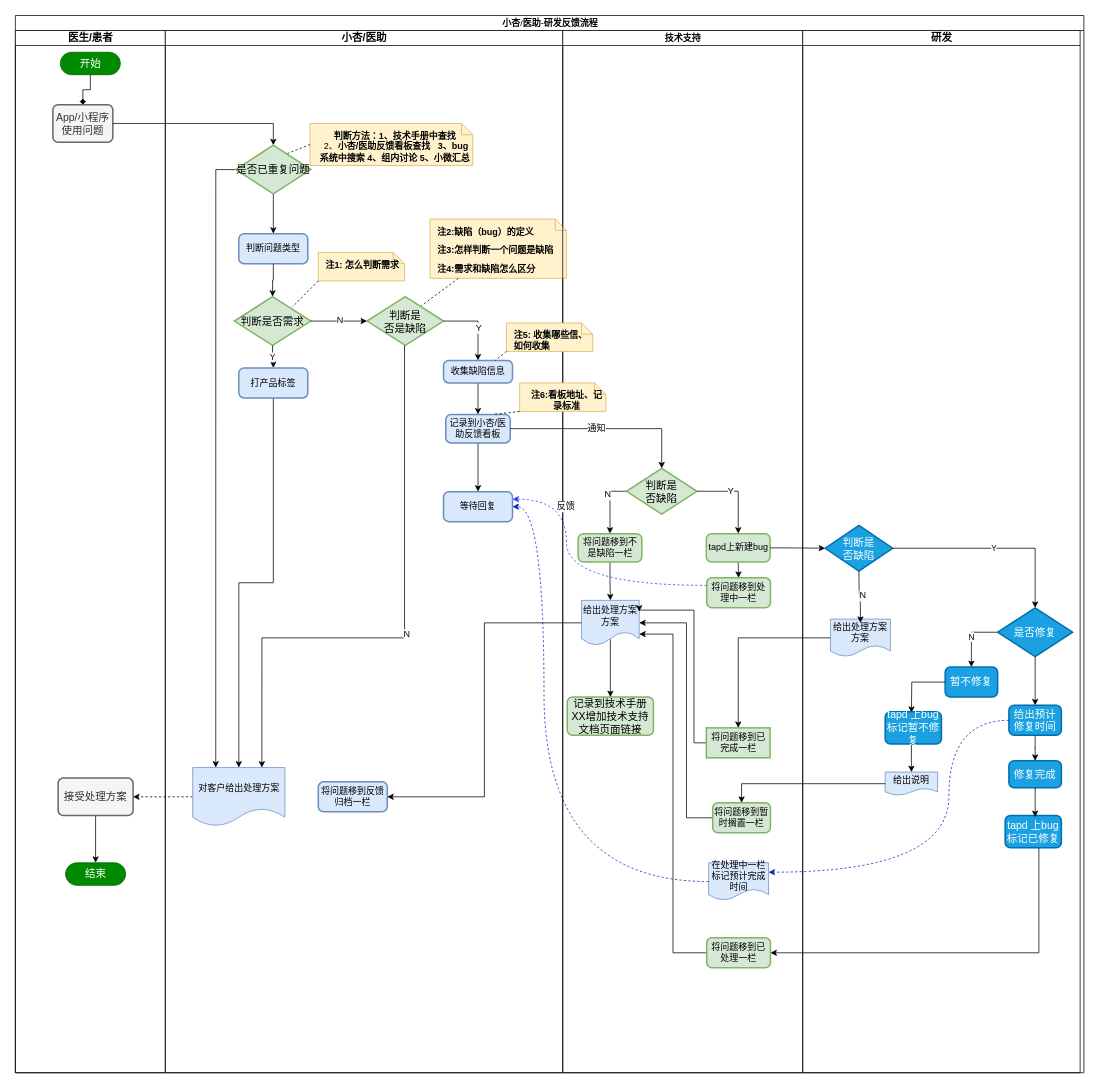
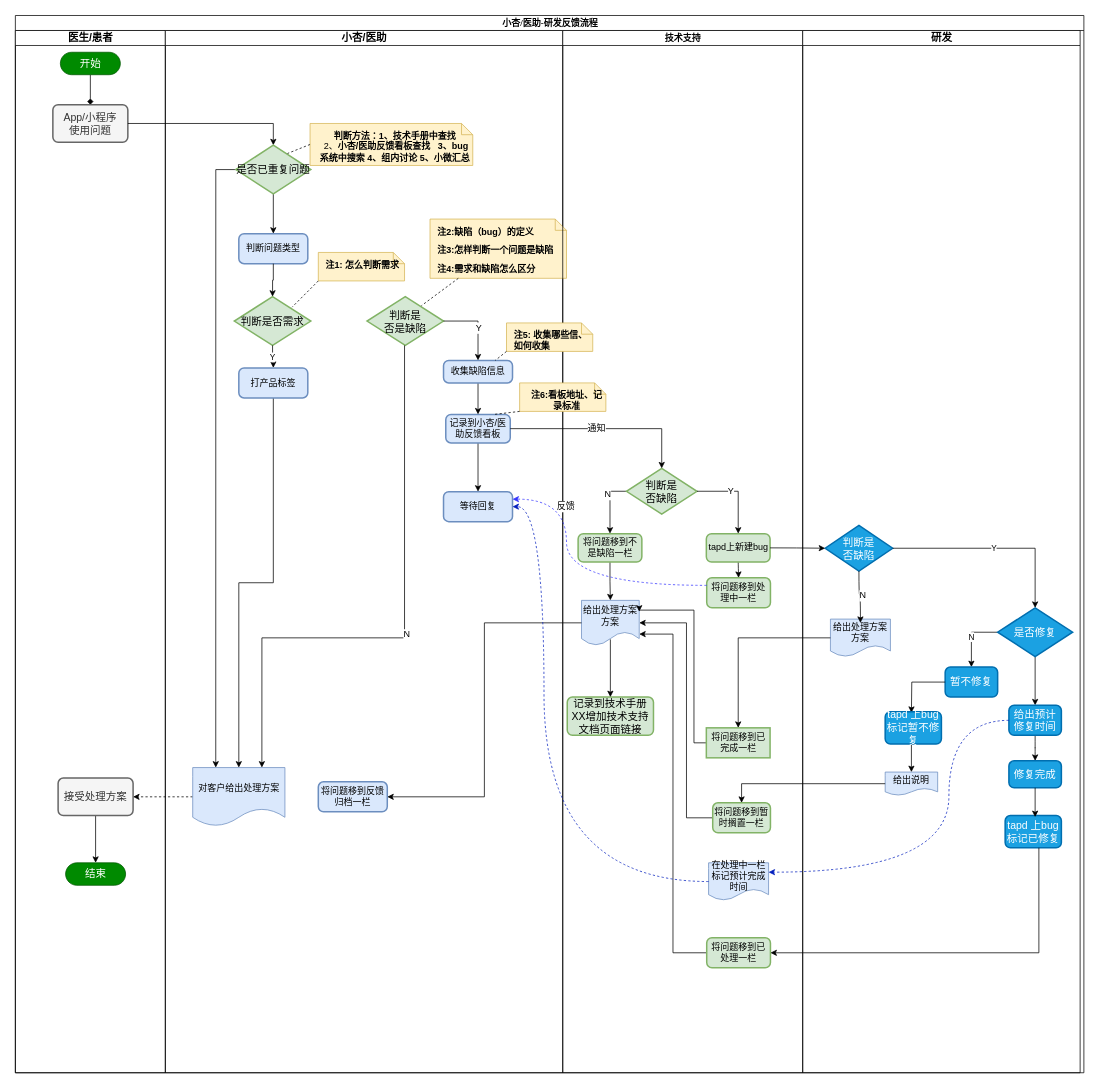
(83, 123) -> (90, 123)
(339, 321) -> none
